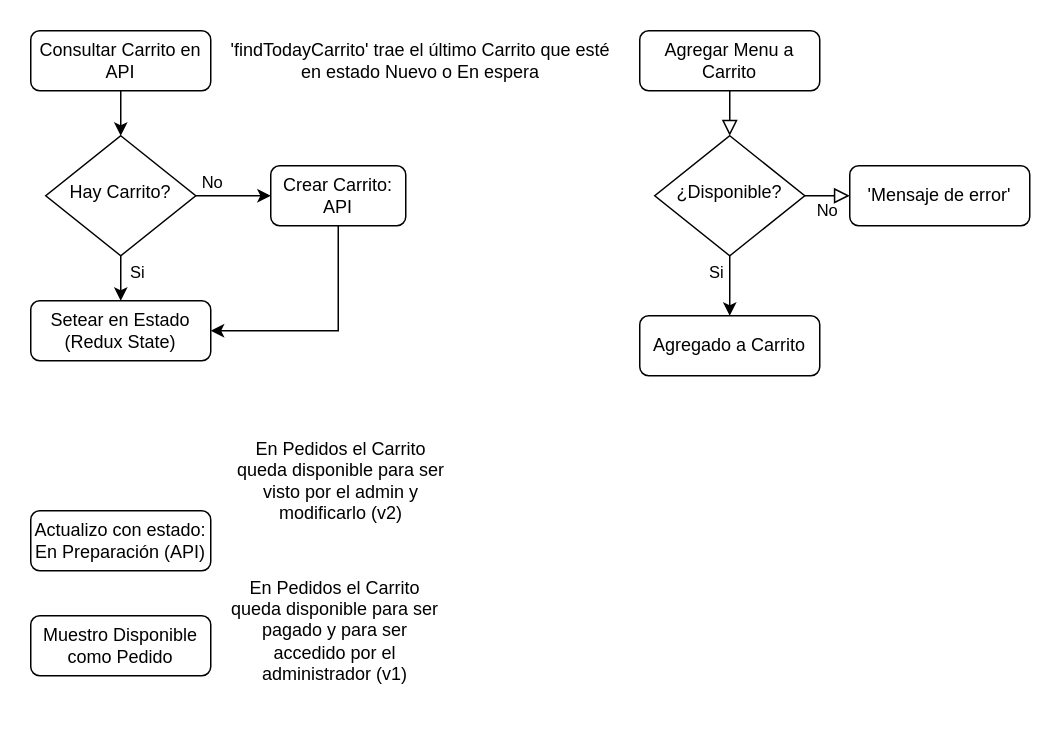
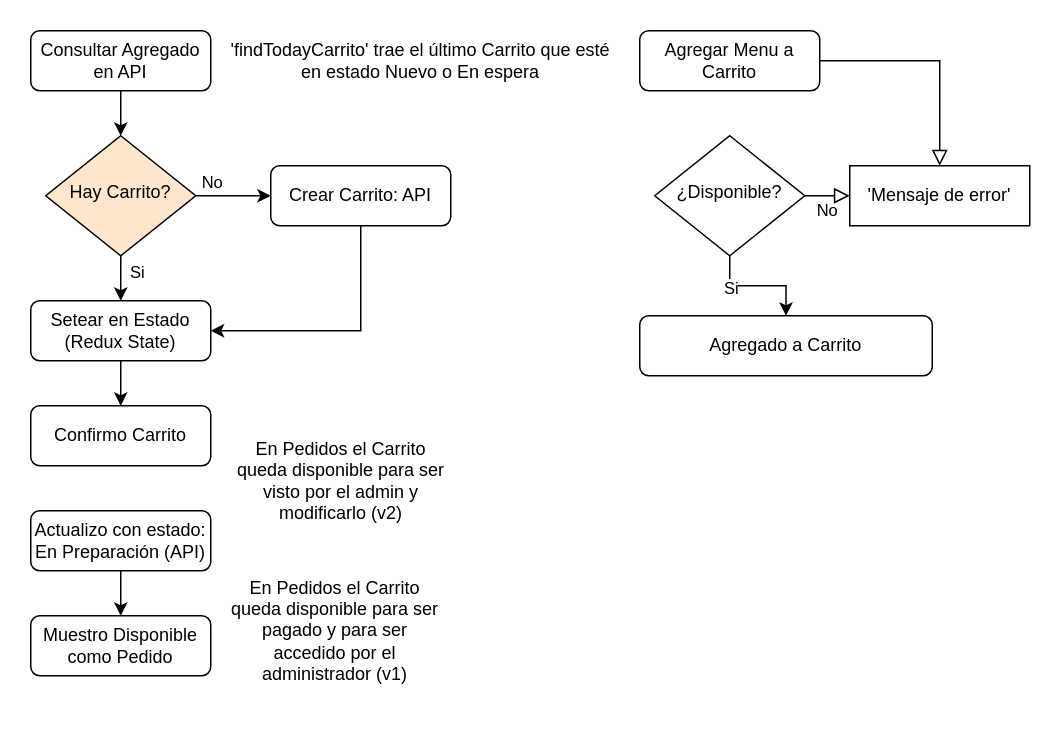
(121, 61) -> (121, 61)
(730, 120) -> (924, 61)
(121, 196) -> (121, 196)
(338, 196) -> (361, 196)
(940, 196) -> (940, 196)
(730, 346) -> (786, 346)
none -> (121, 378)
none -> (121, 436)
none -> (121, 588)
